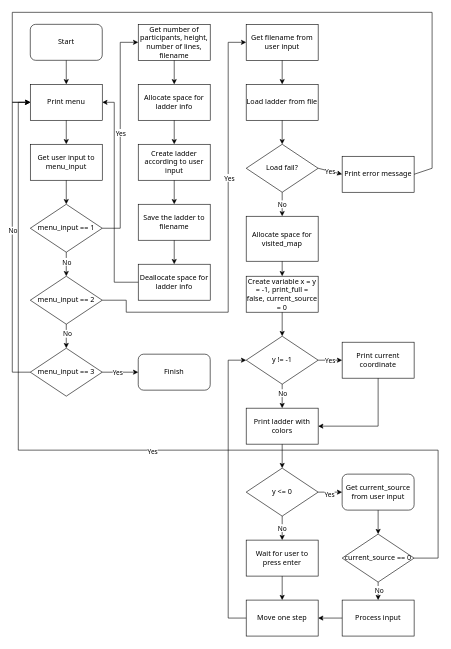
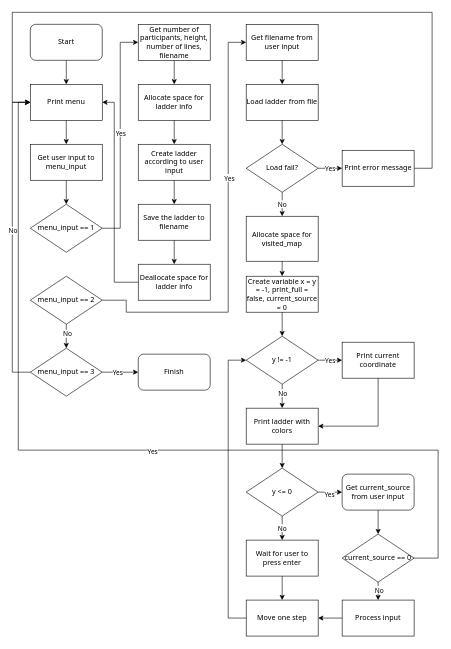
(378, 174) -> (378, 168)
(66, 265) -> none
